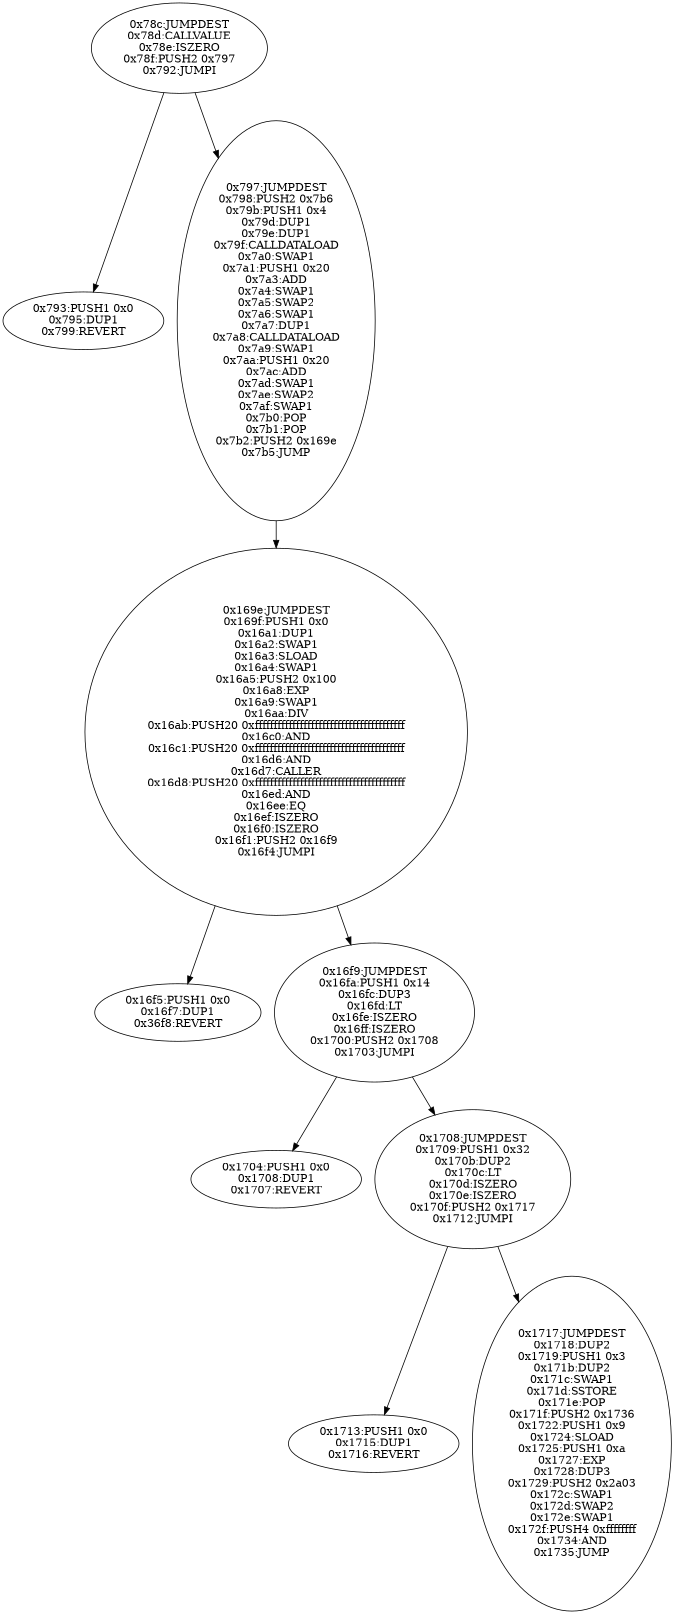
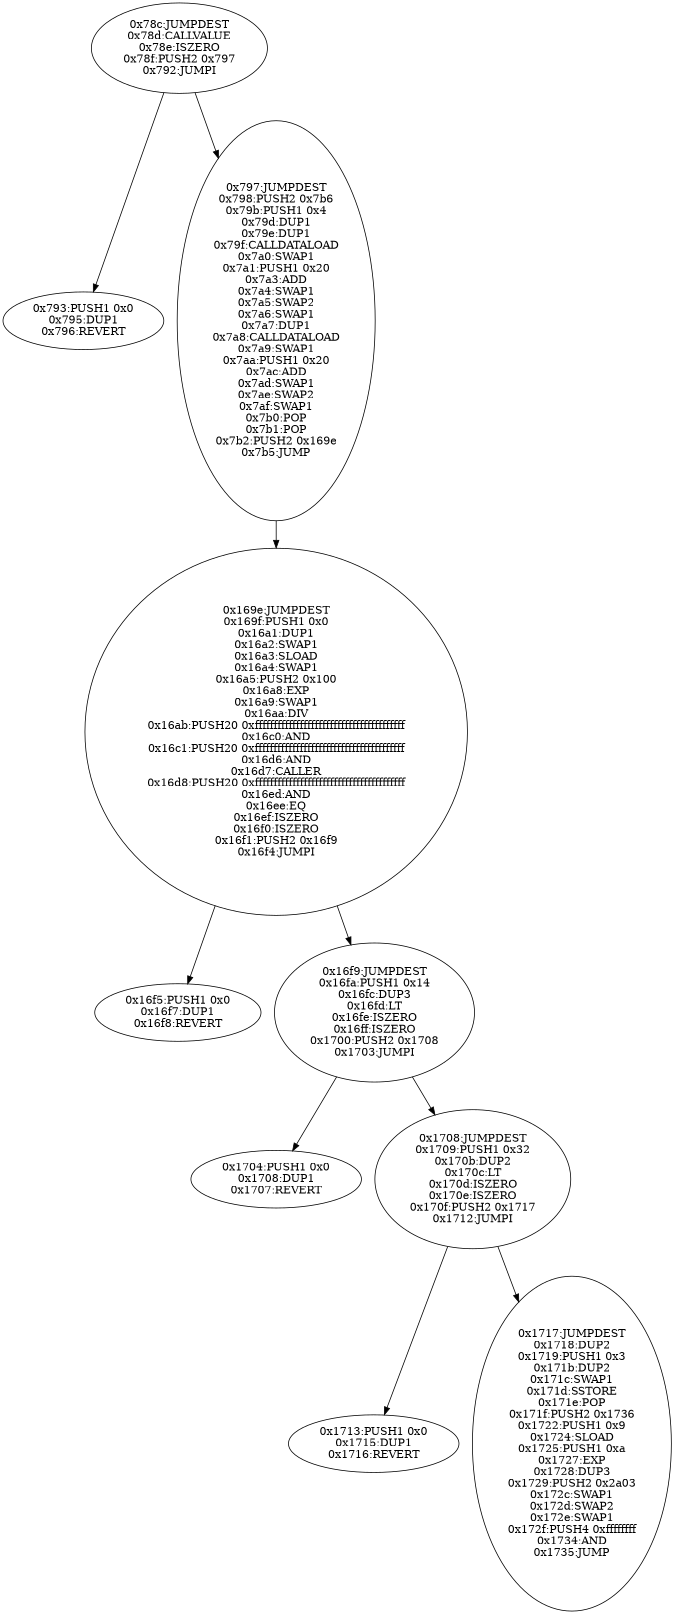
(83, 321) -> (83, 321)
(178, 1013) -> (178, 1013)
